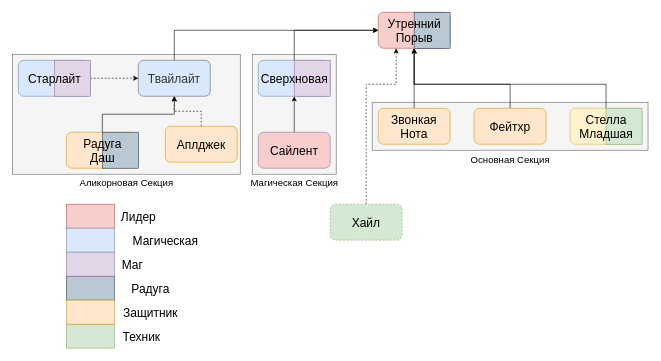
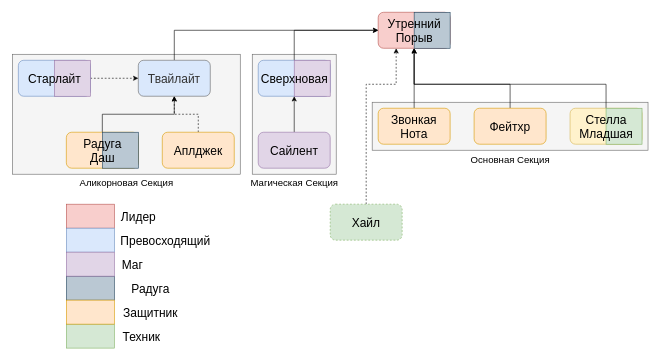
(201, 144) -> (198, 150)
(294, 150) -> (294, 150)
(166, 240) -> (166, 240)
